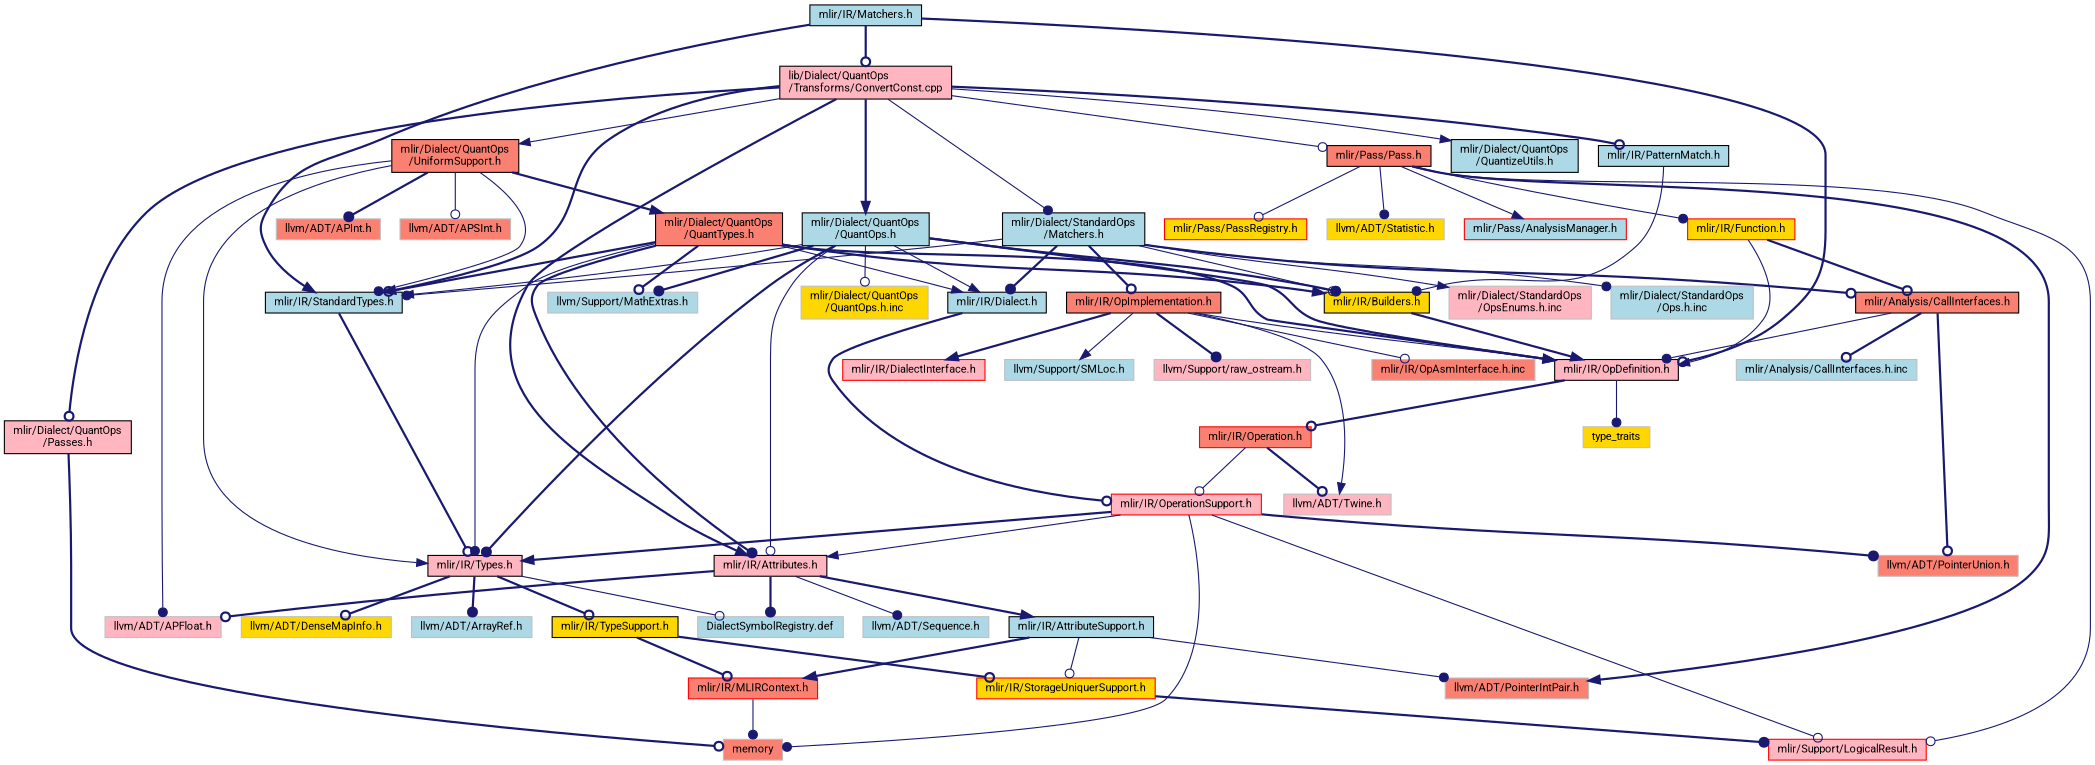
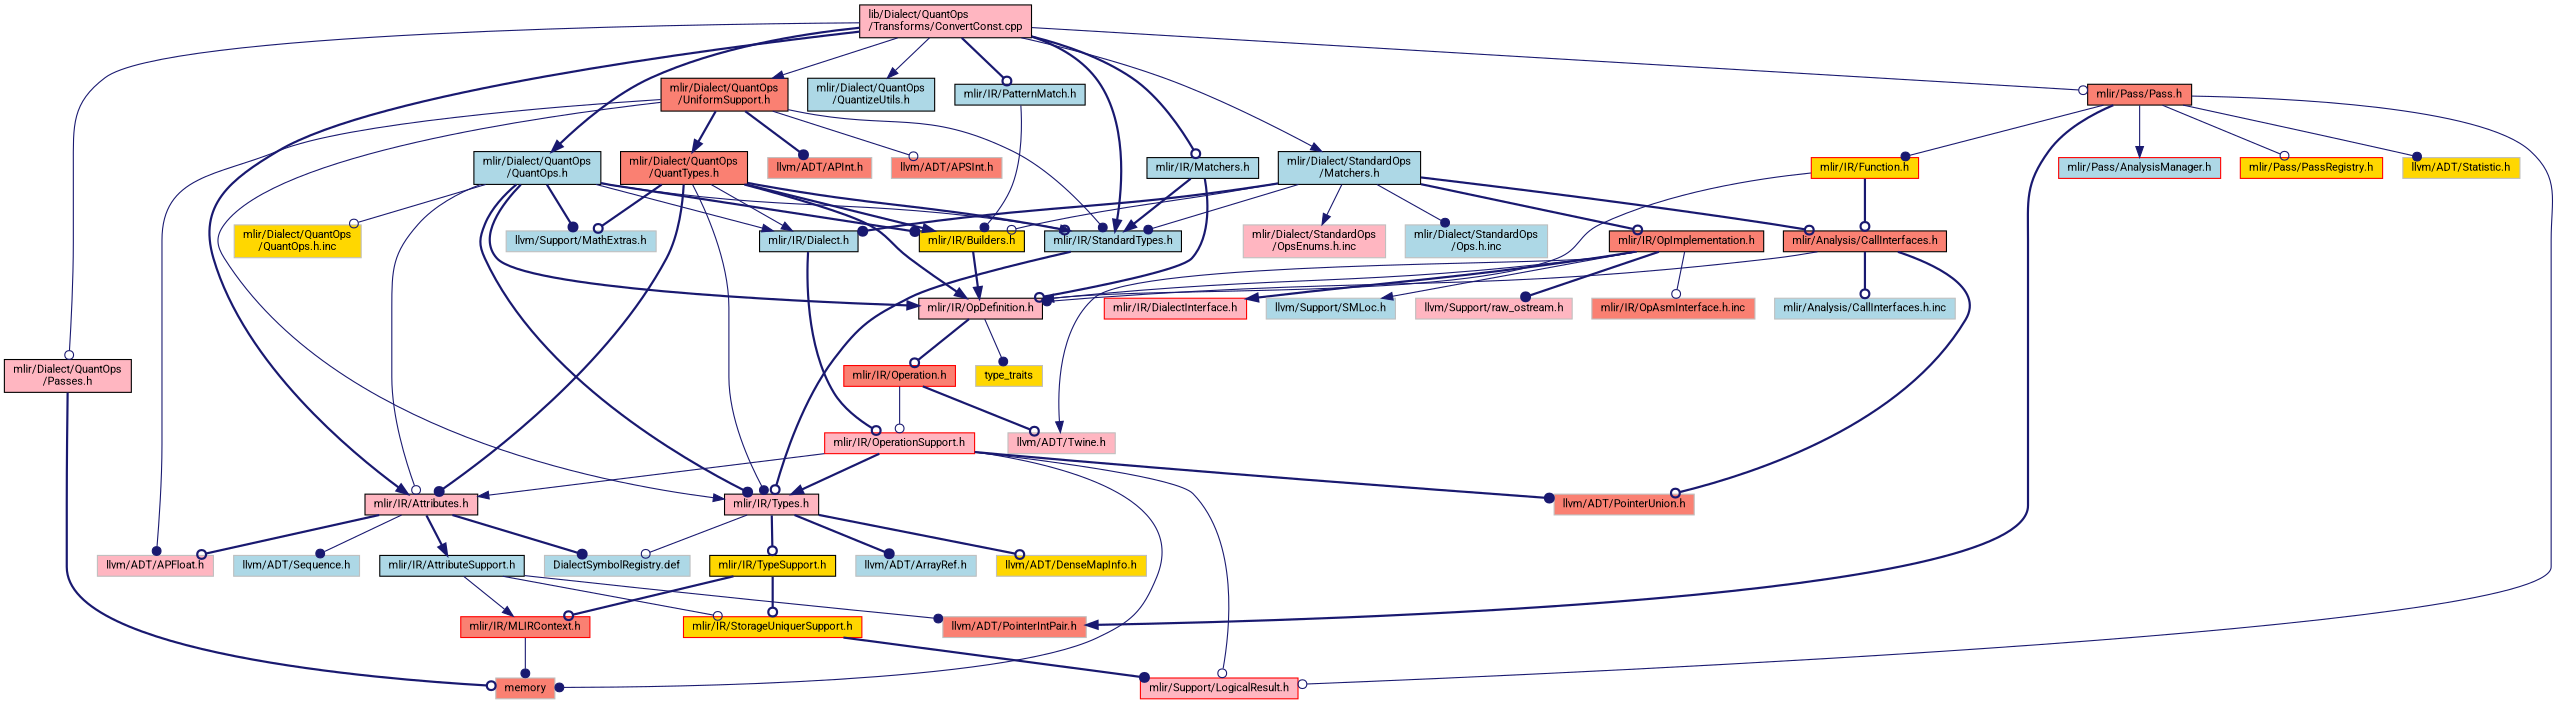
(866, 42) -> (1126, 74)
(348, 136) -> (339, 40)
(966, 153) -> (1171, 81)
(922, 657) -> (484, 593)
